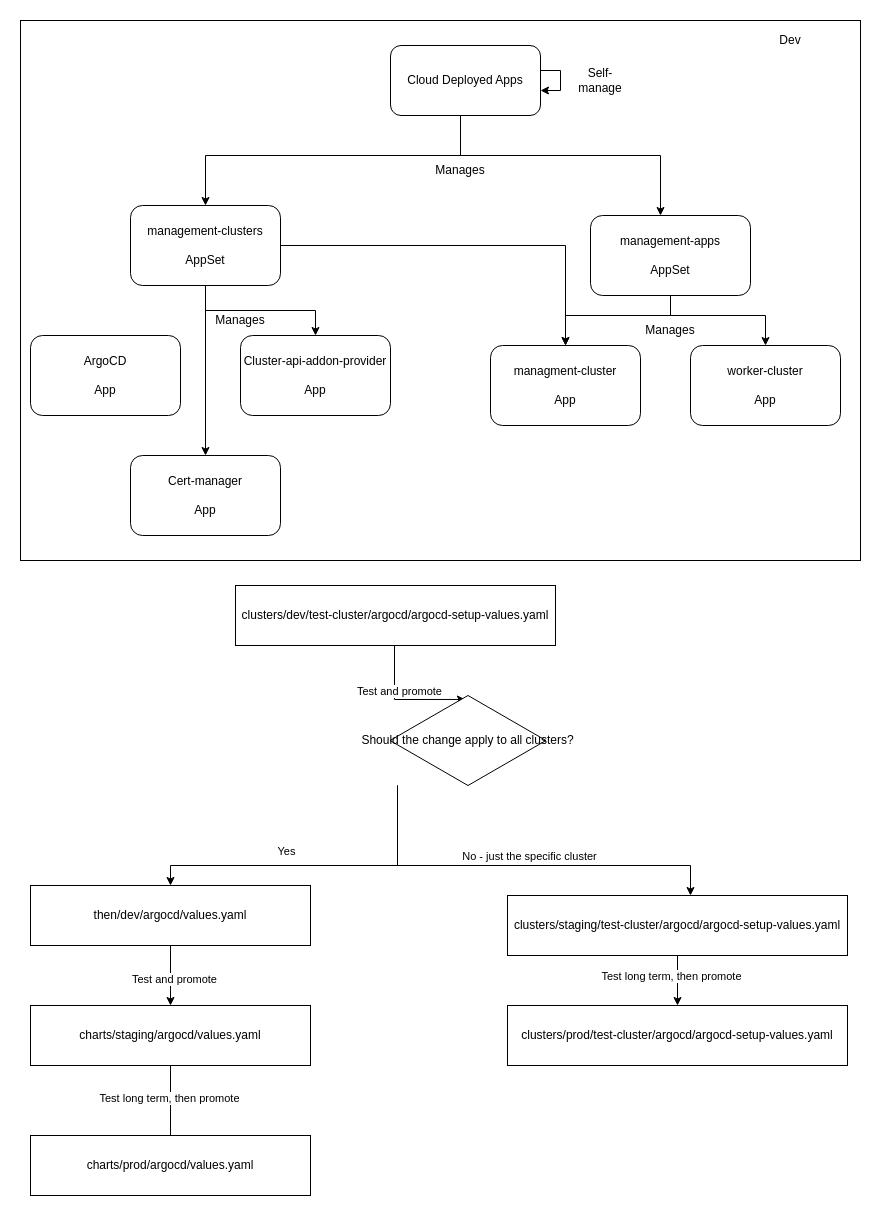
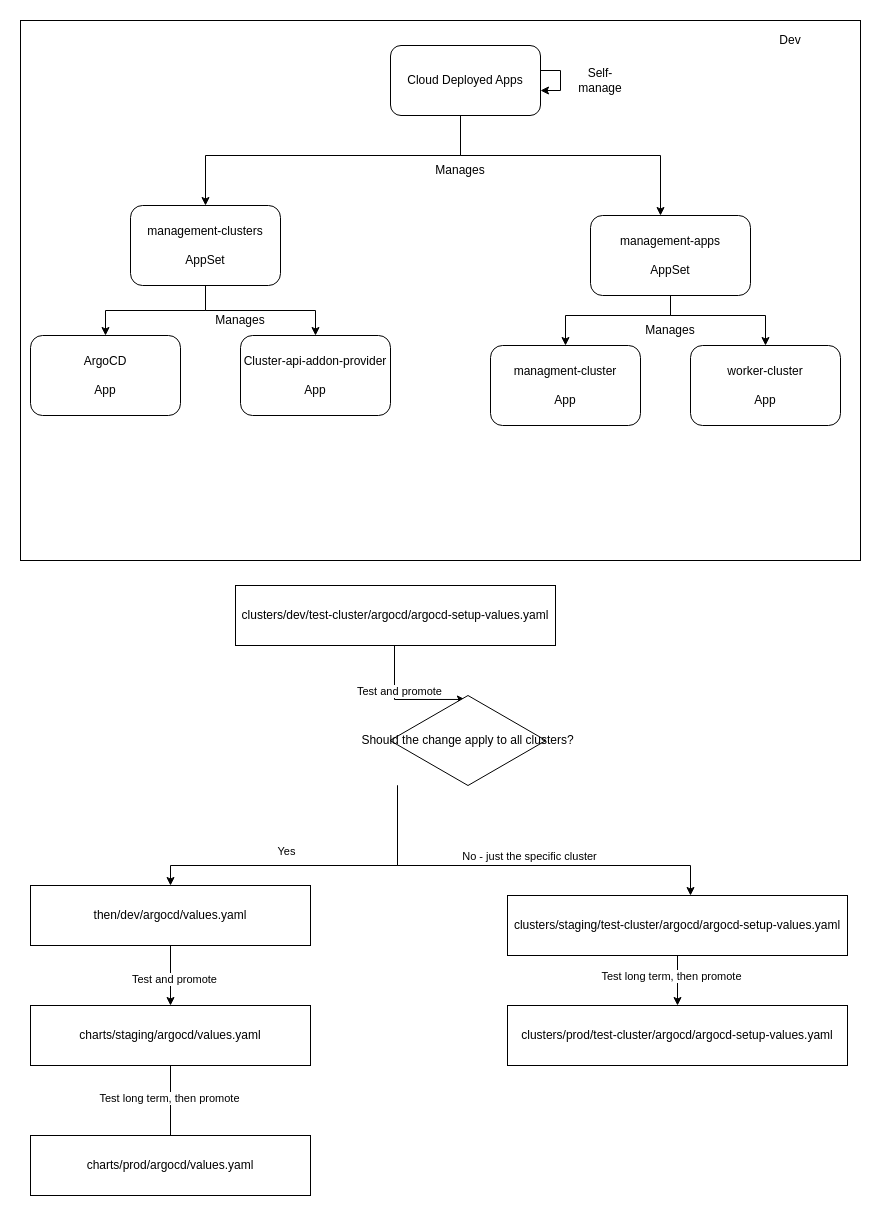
(457, 246) -> (146, 311)
(206, 380) -> none
(206, 496) -> none
